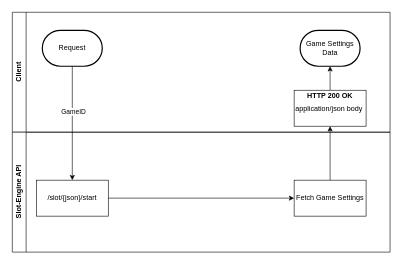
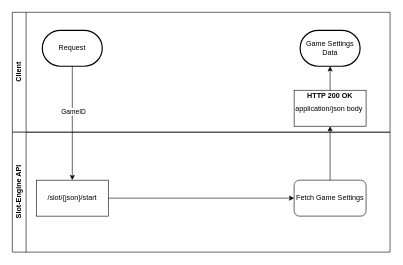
(330, 198) -> (330, 198)
